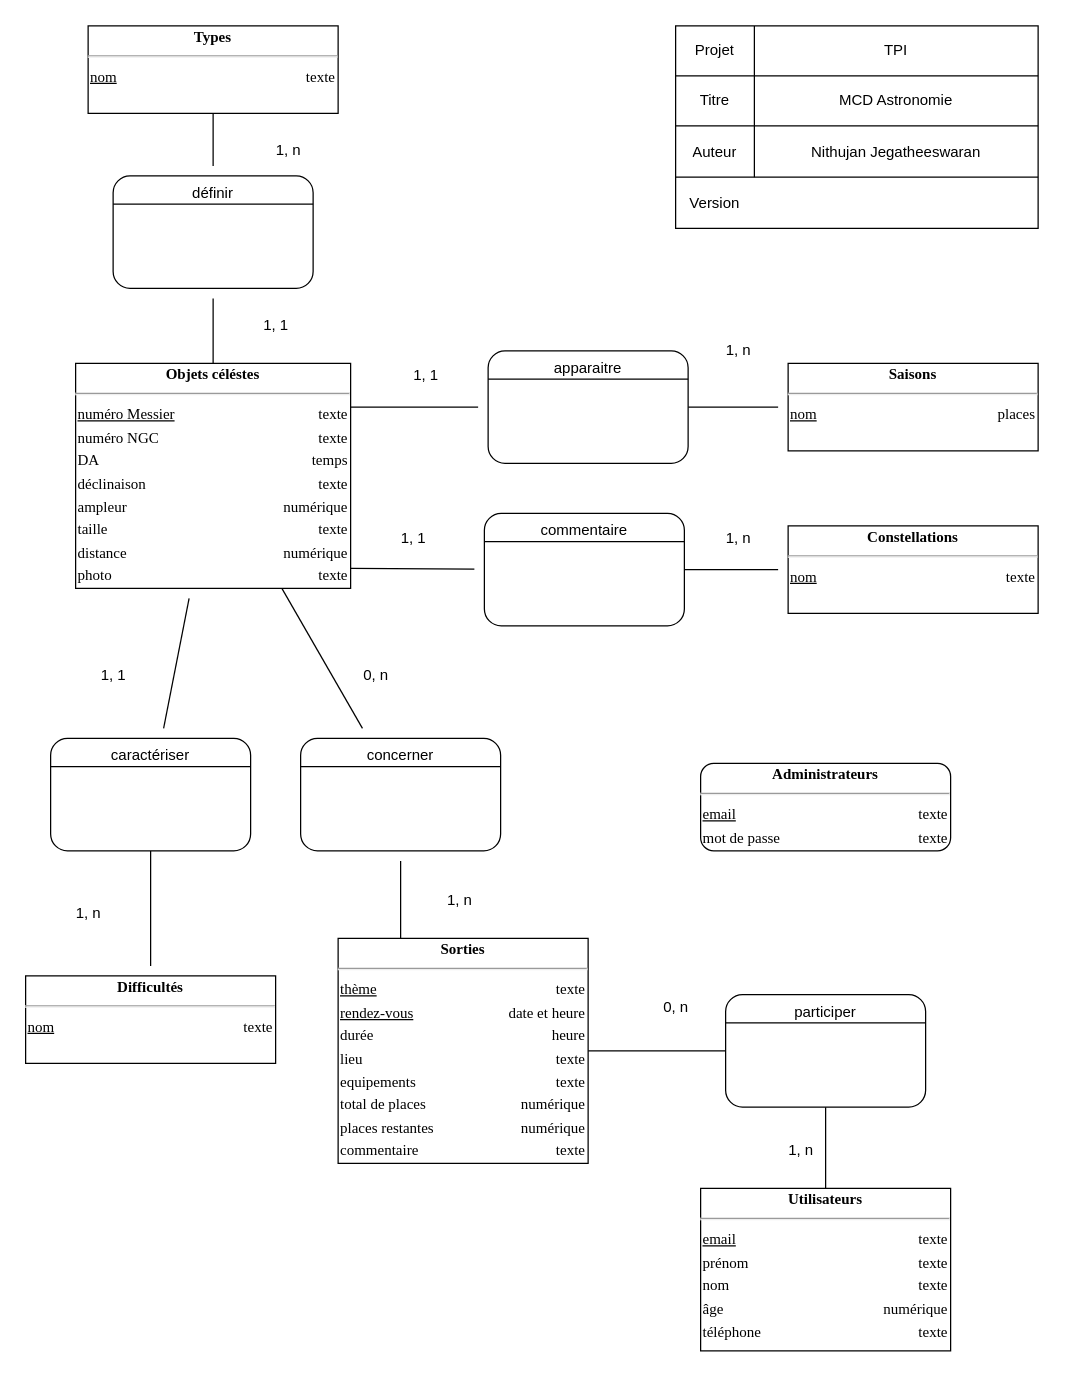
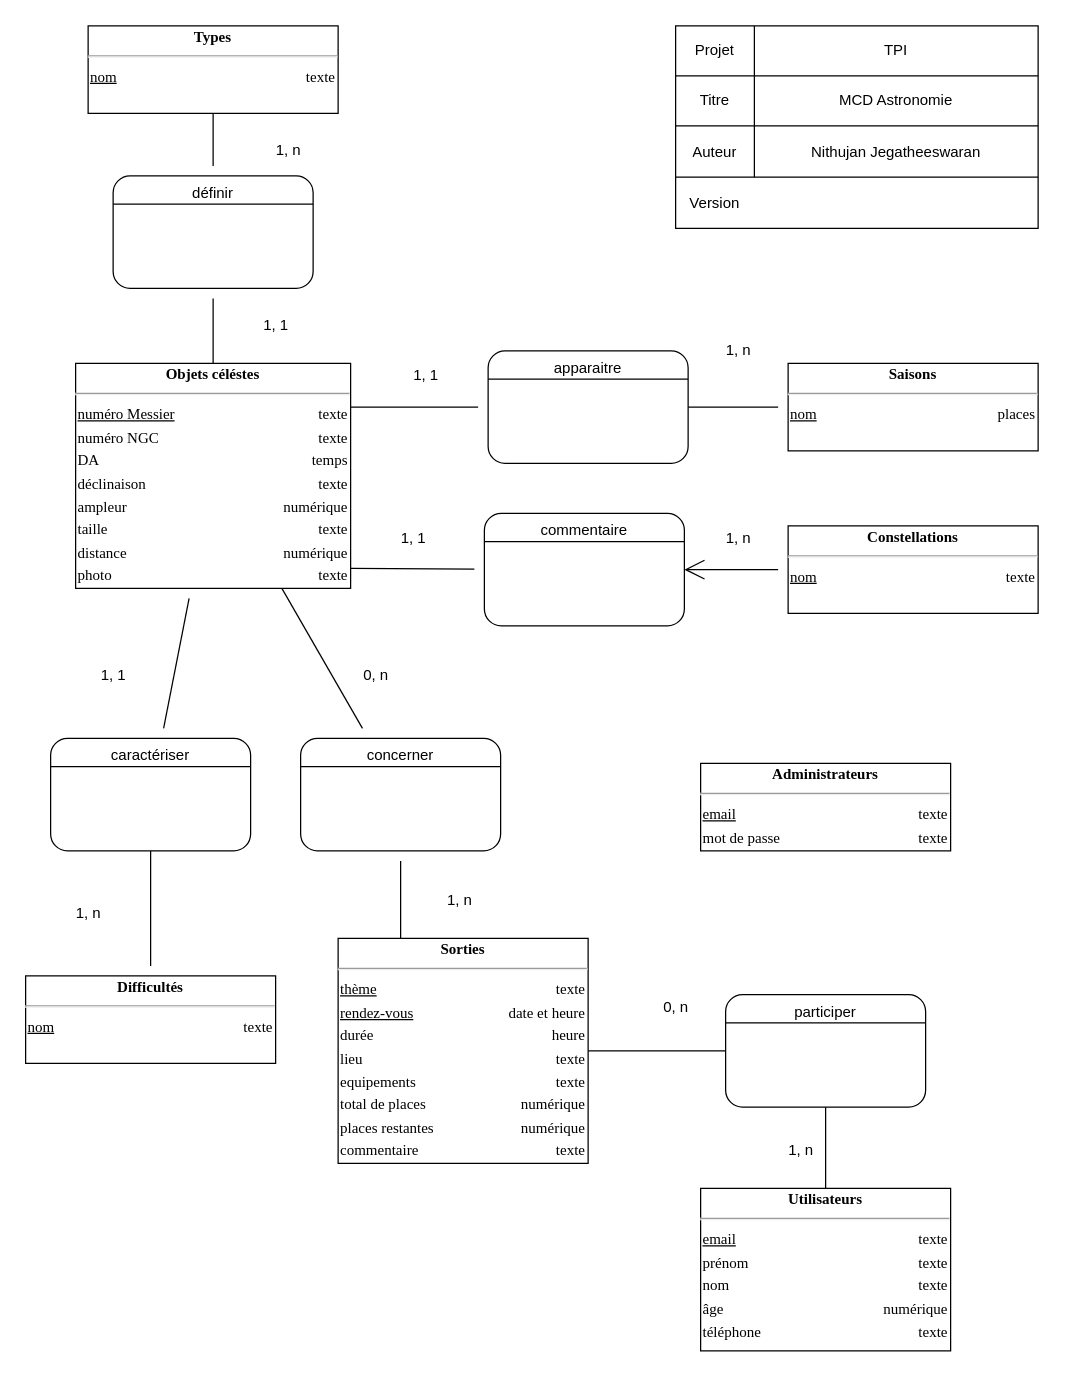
(689, 569) -> (690, 569)
(826, 807) -> (826, 807)
